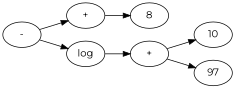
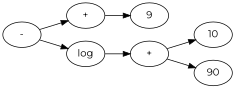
(149, 16) -> (149, 16)
(213, 73) -> (213, 73)
